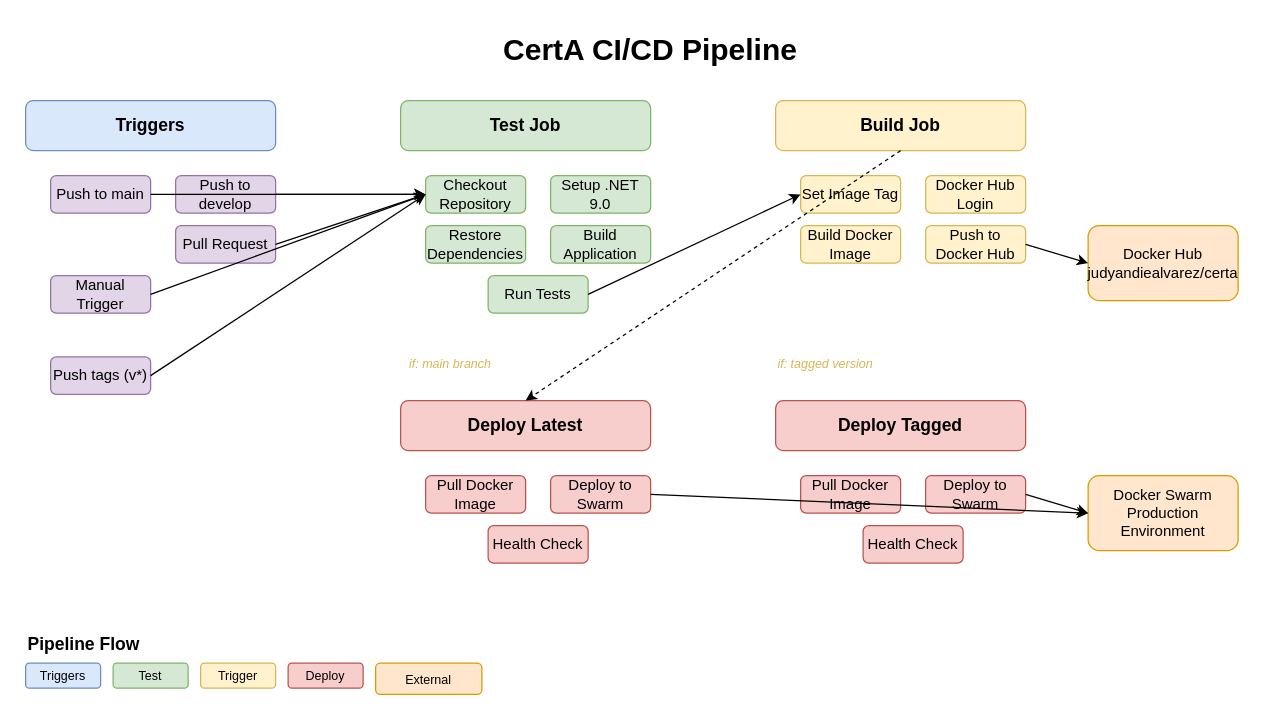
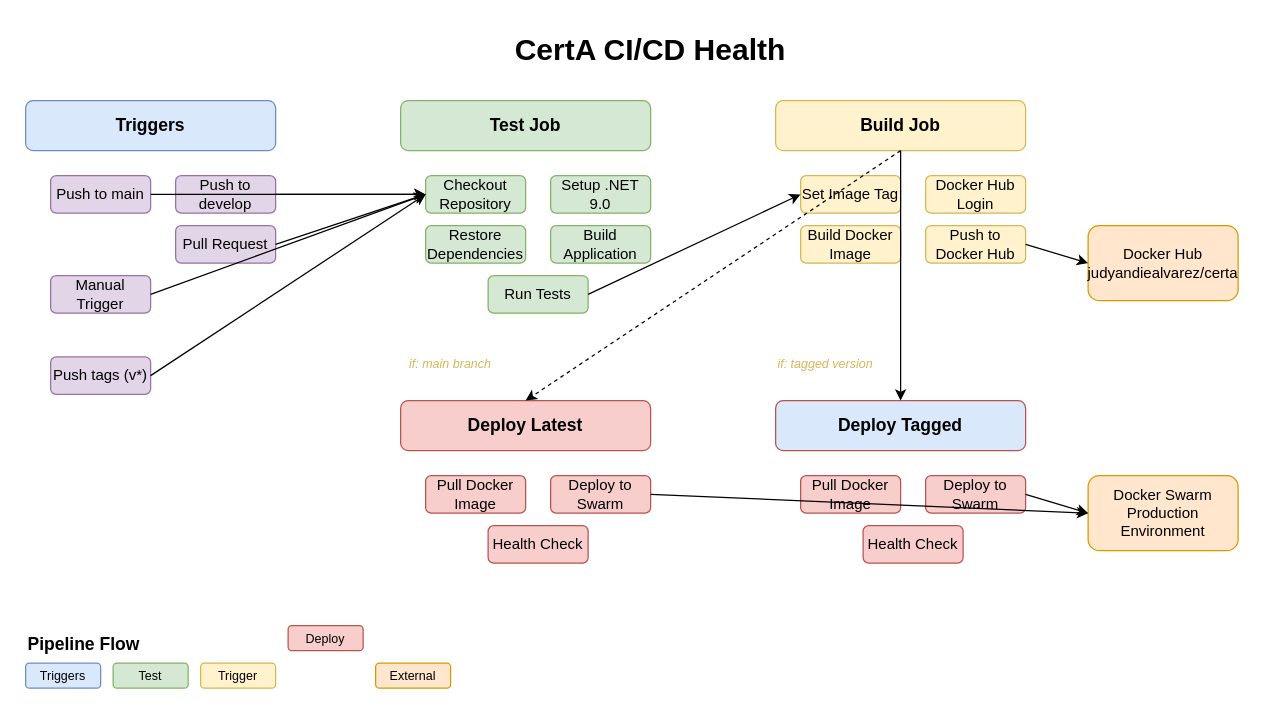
(651, 51) -> (651, 51)
none -> (901, 272)
(901, 426) -> (901, 426)
(326, 676) -> (326, 638)
(429, 679) -> (413, 676)
